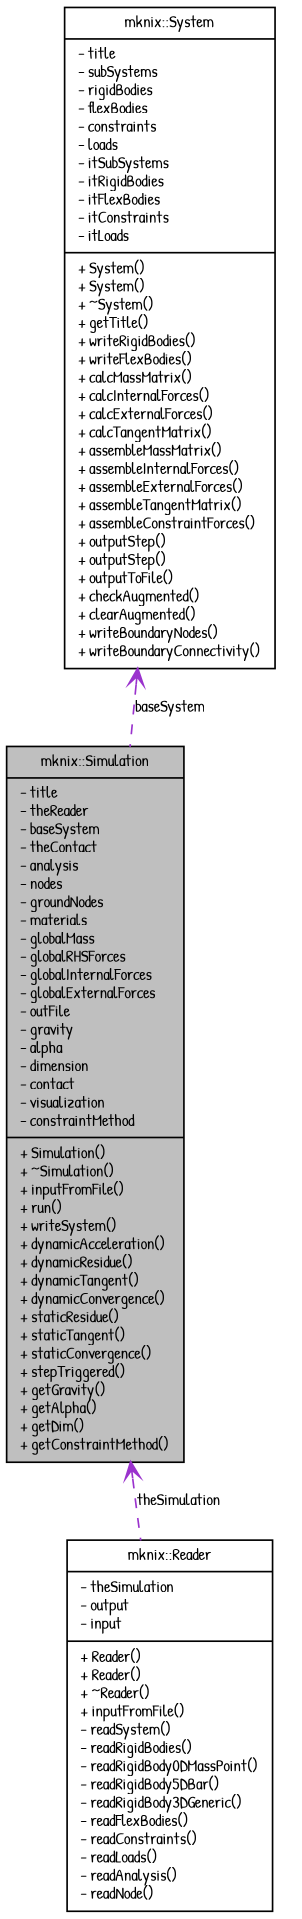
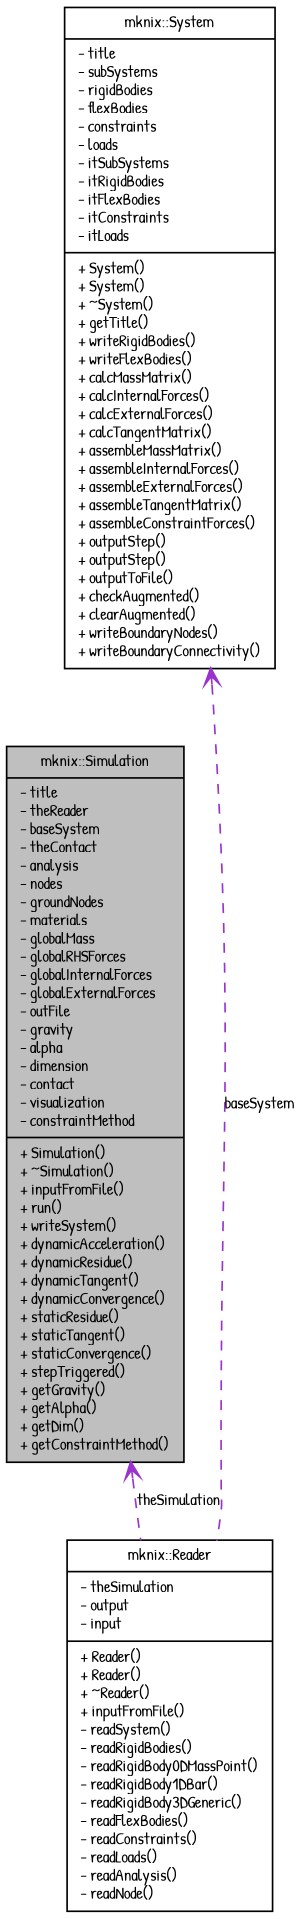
(133, 716) -> (225, 1113)
(151, 1785) -> (150, 1785)
